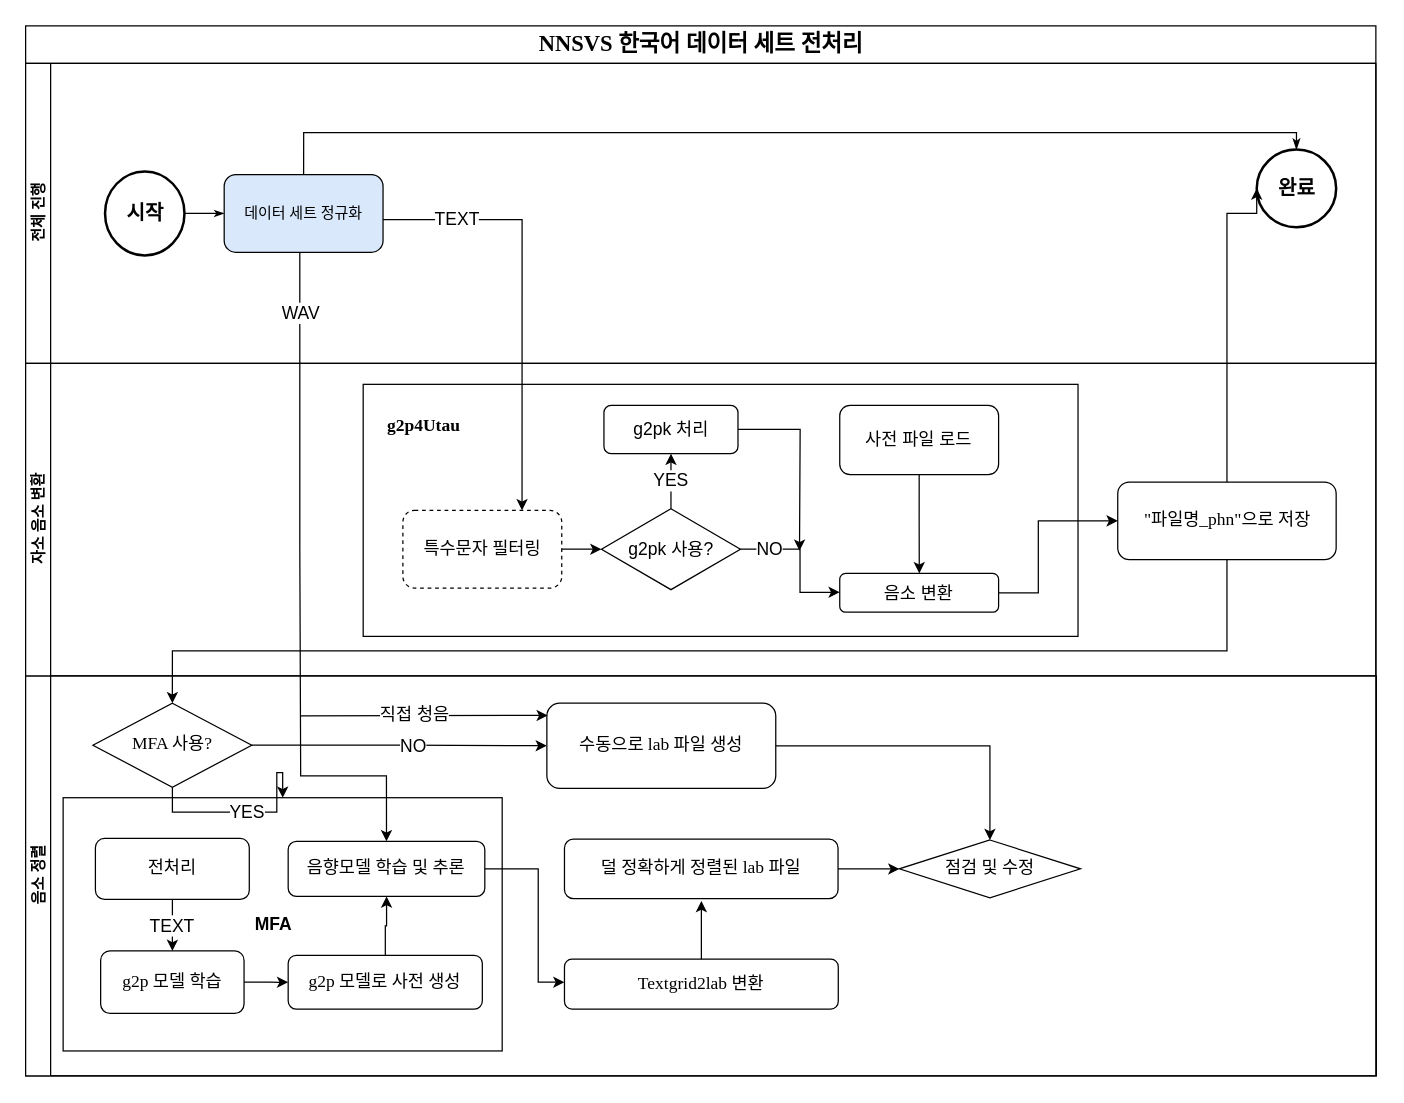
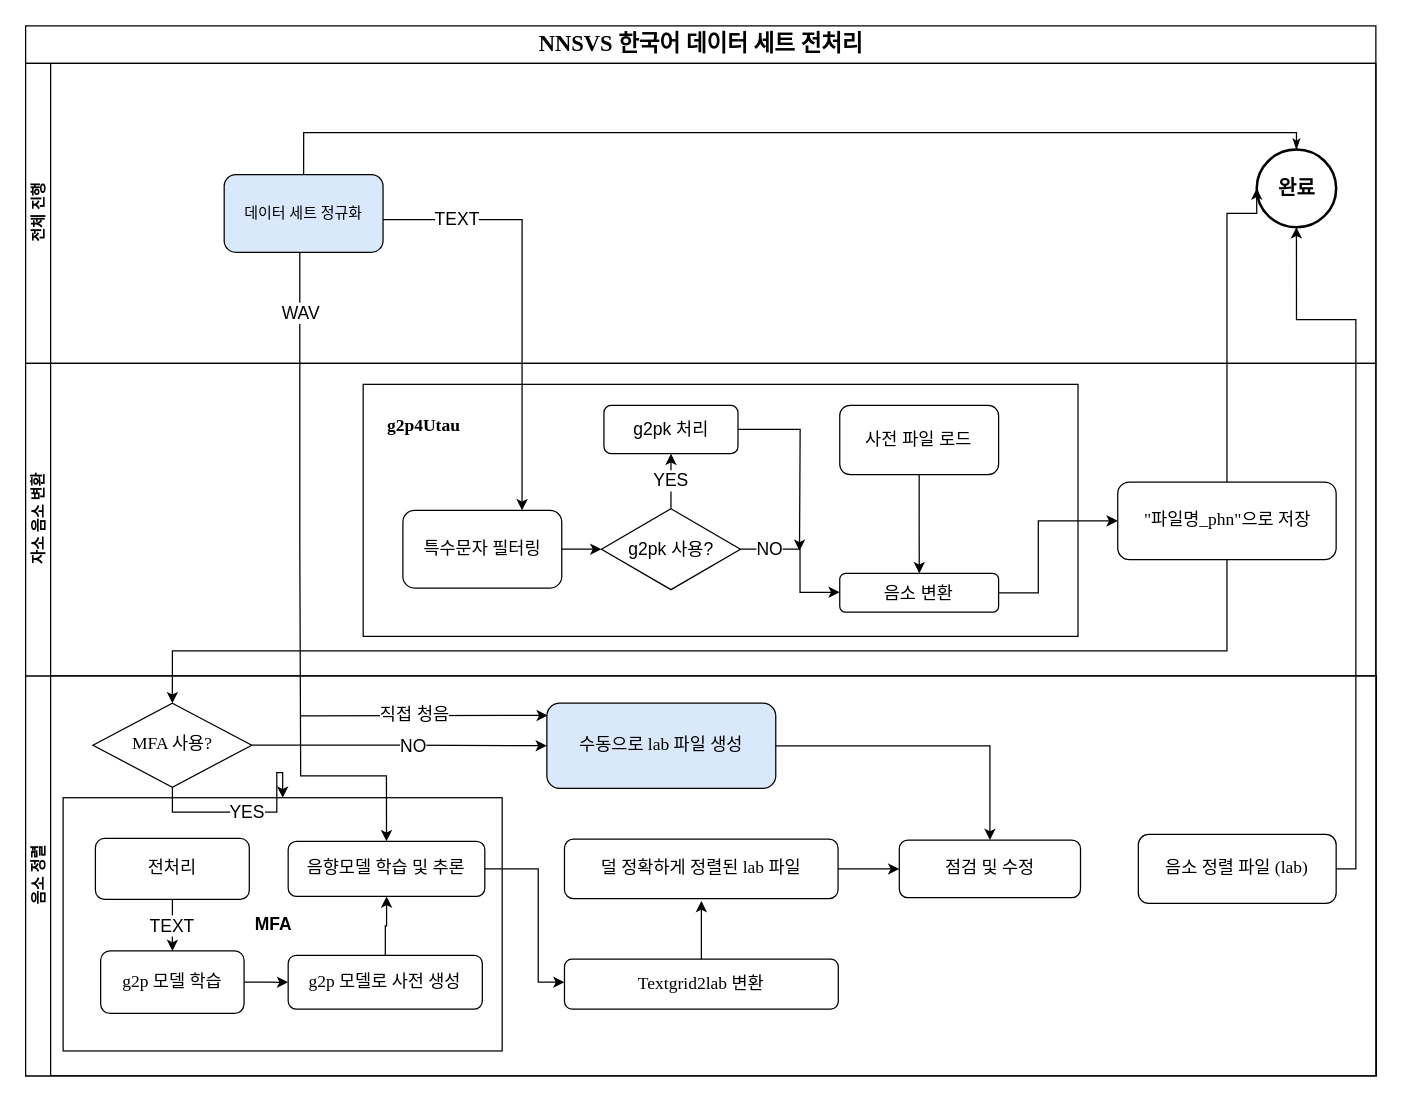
(145, 213) -> none
(207, 213) -> none
none -> (1356, 532)
(482, 549) -> (482, 549)
(661, 746) -> (661, 746)
(990, 869) -> (990, 869)
none -> (1237, 869)
